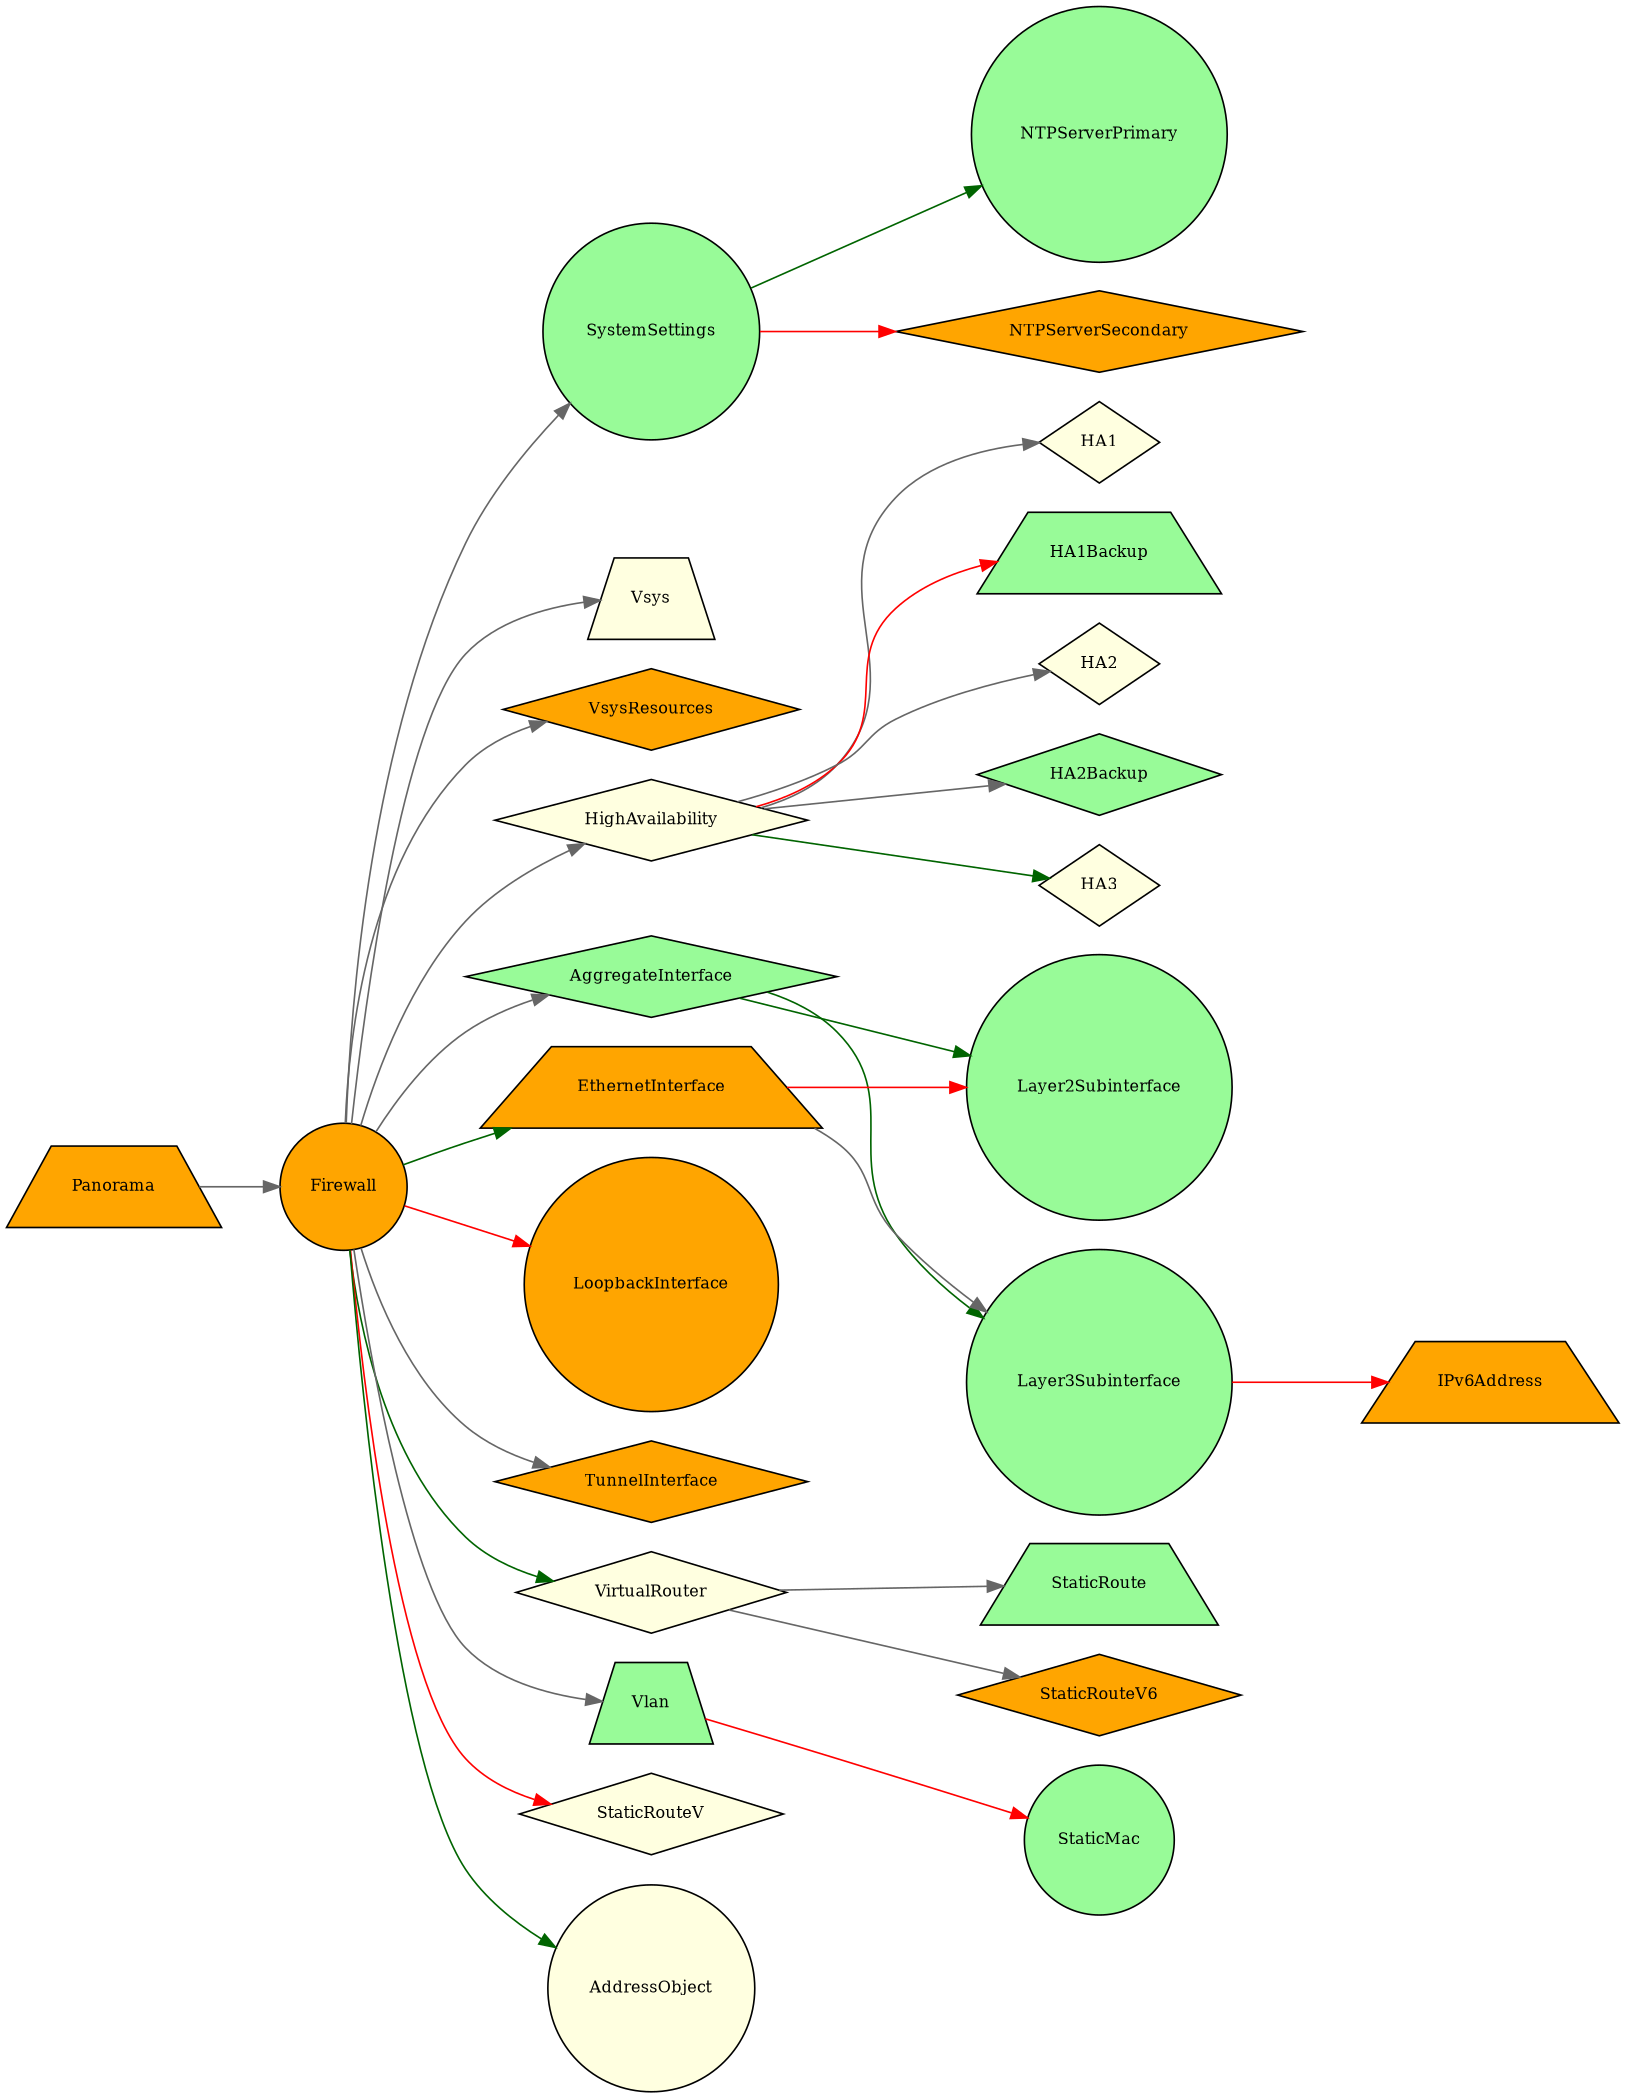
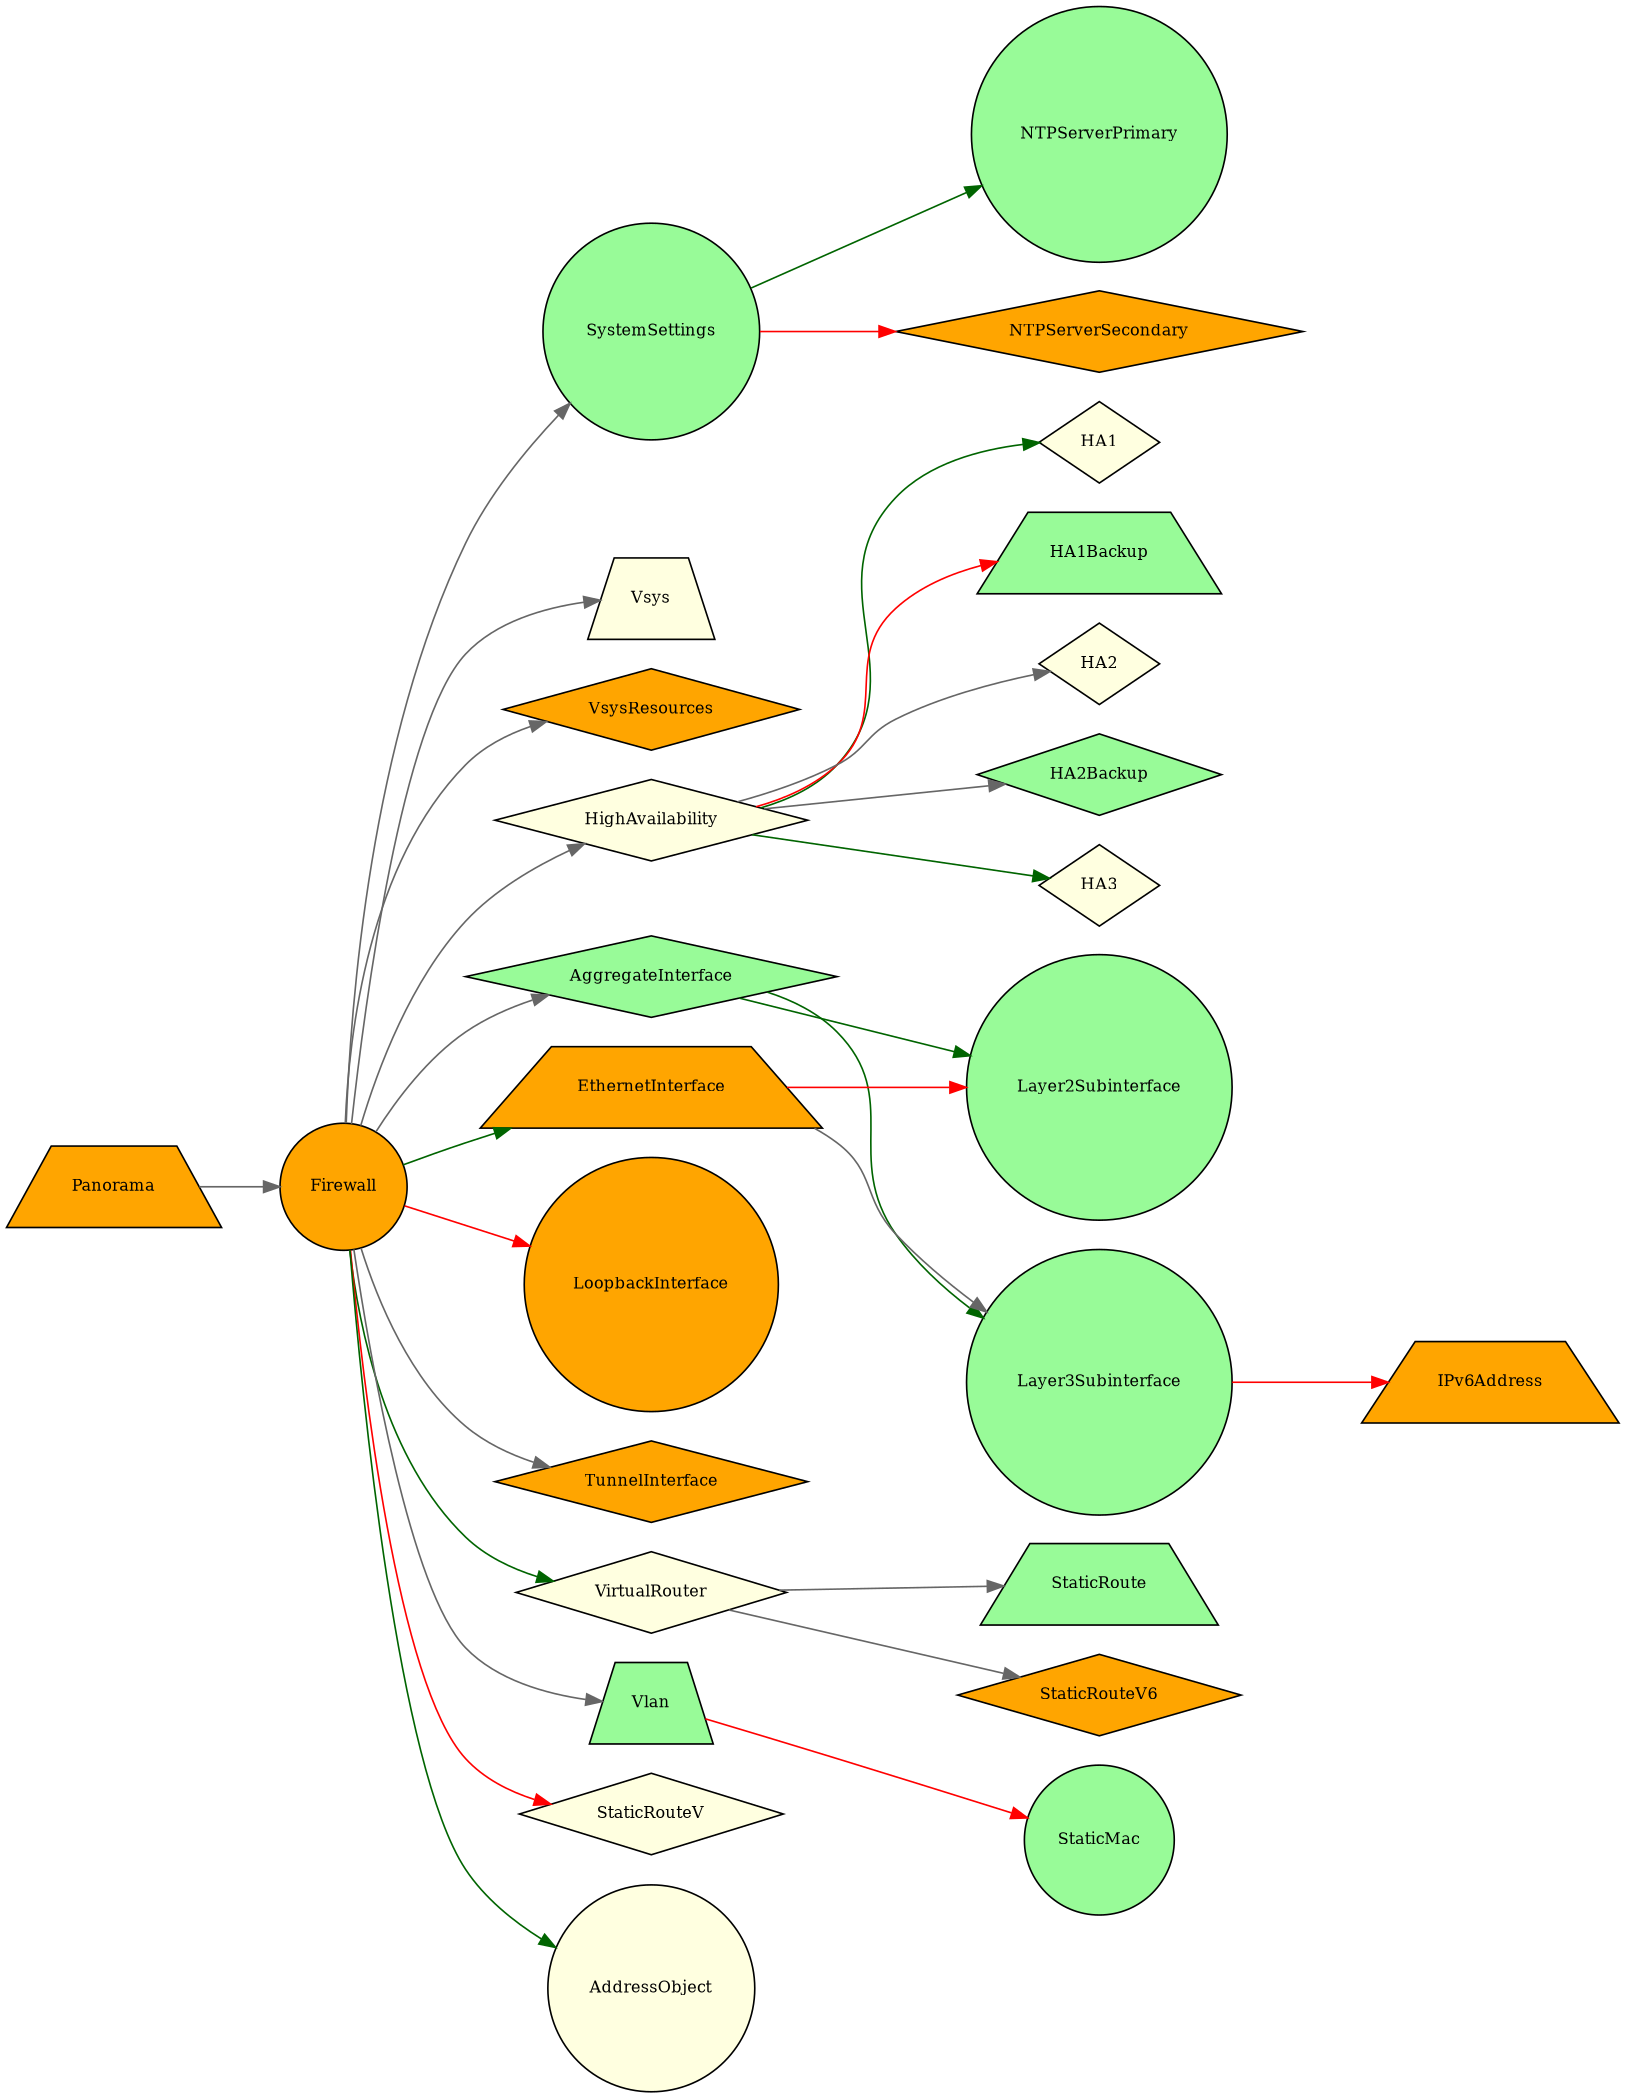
(863, 605) -> (863, 605)
